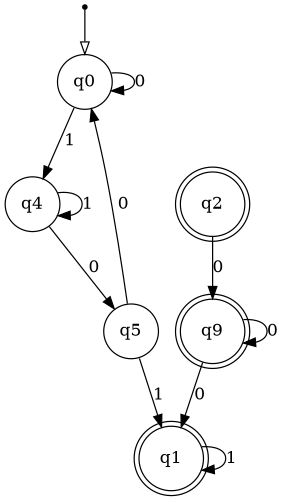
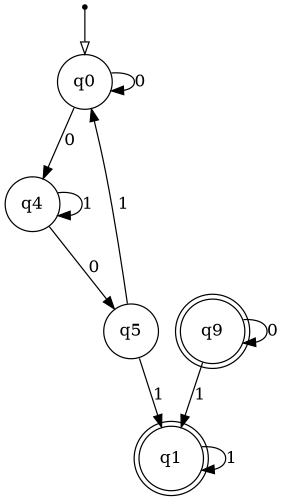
(70, 141) -> (70, 141)
(124, 204) -> (124, 204)
(213, 204) -> none
(200, 395) -> (200, 395)
